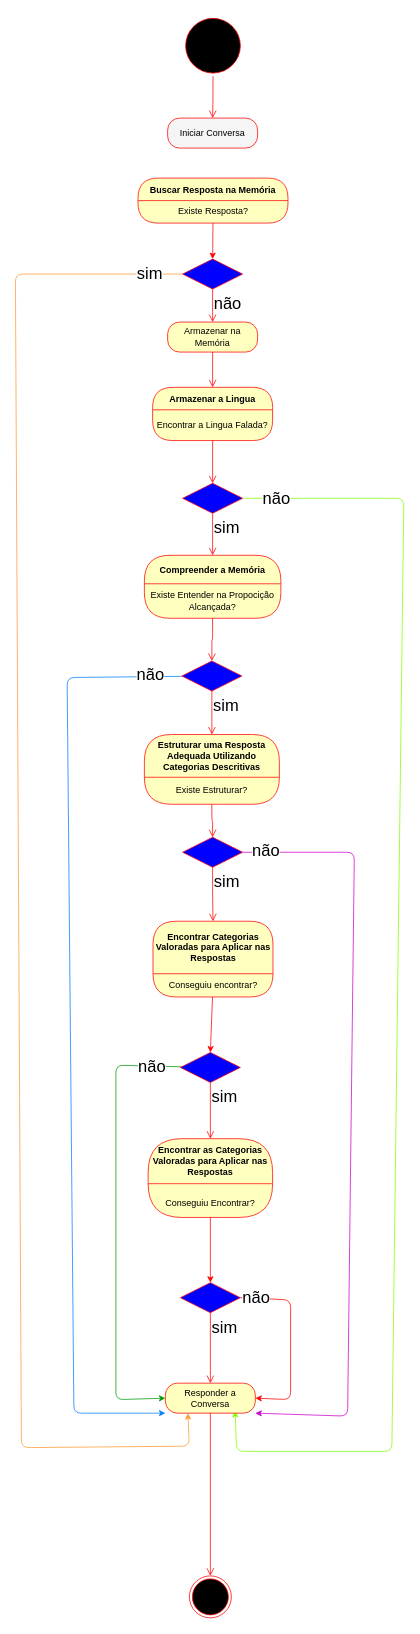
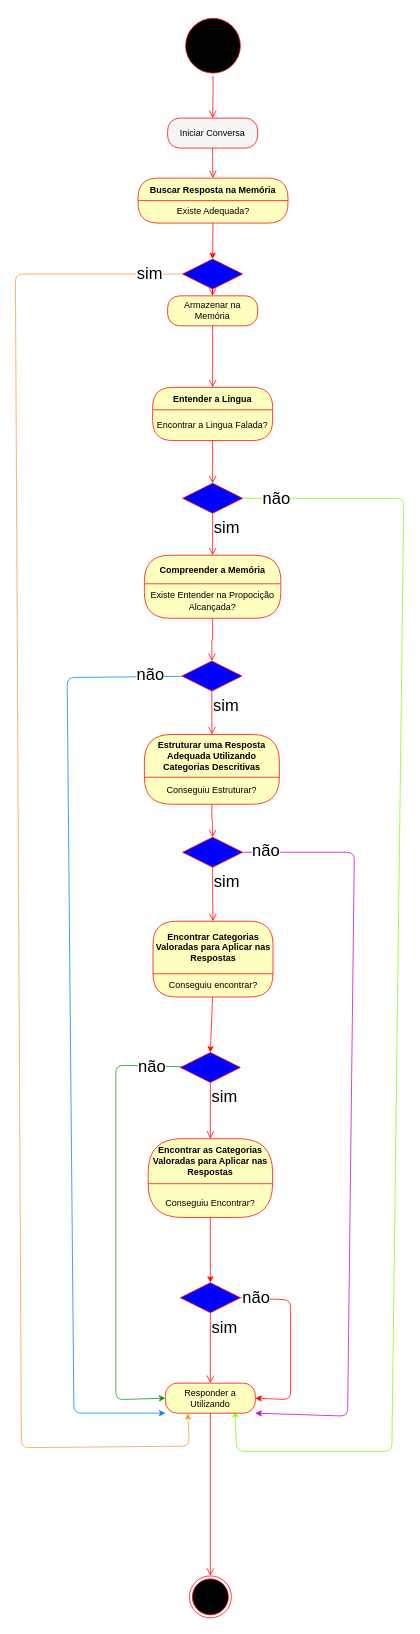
none -> (213, 161)
(213, 212) -> (213, 212)
(213, 337) -> (213, 311)
(212, 399) -> (212, 399)
(212, 791) -> (212, 791)
(210, 1398) -> (210, 1398)
